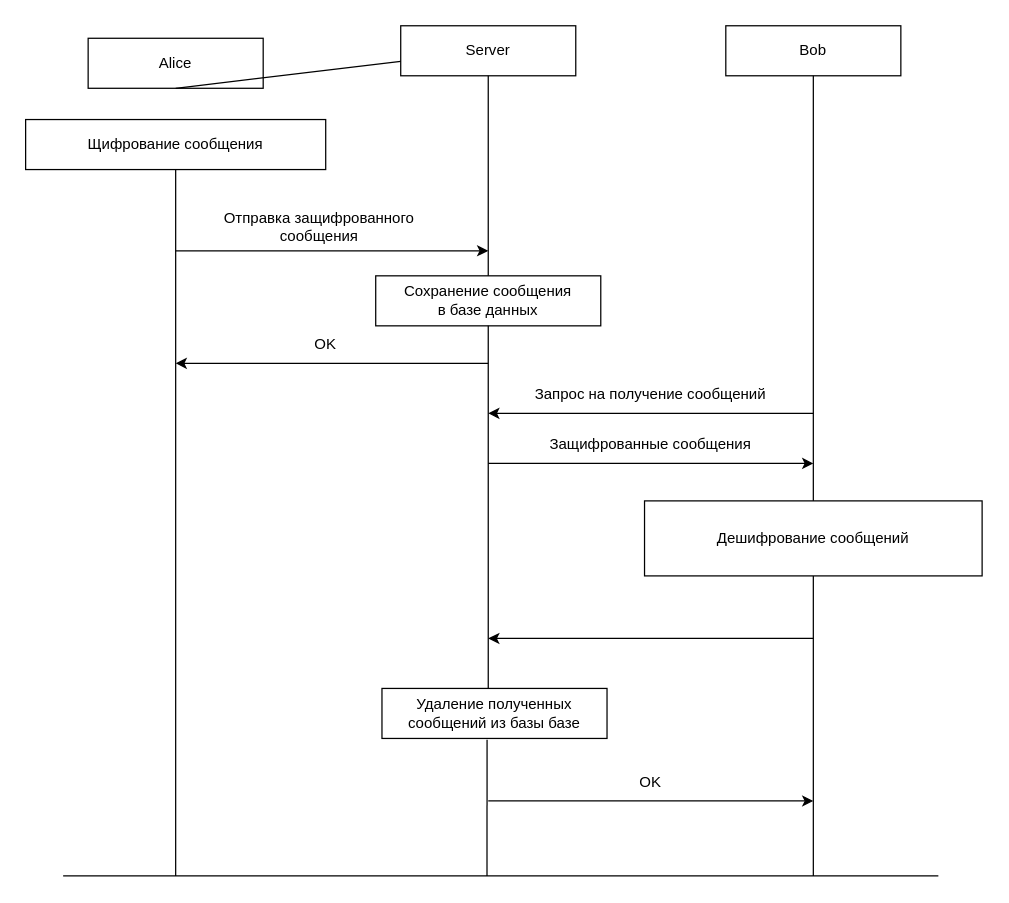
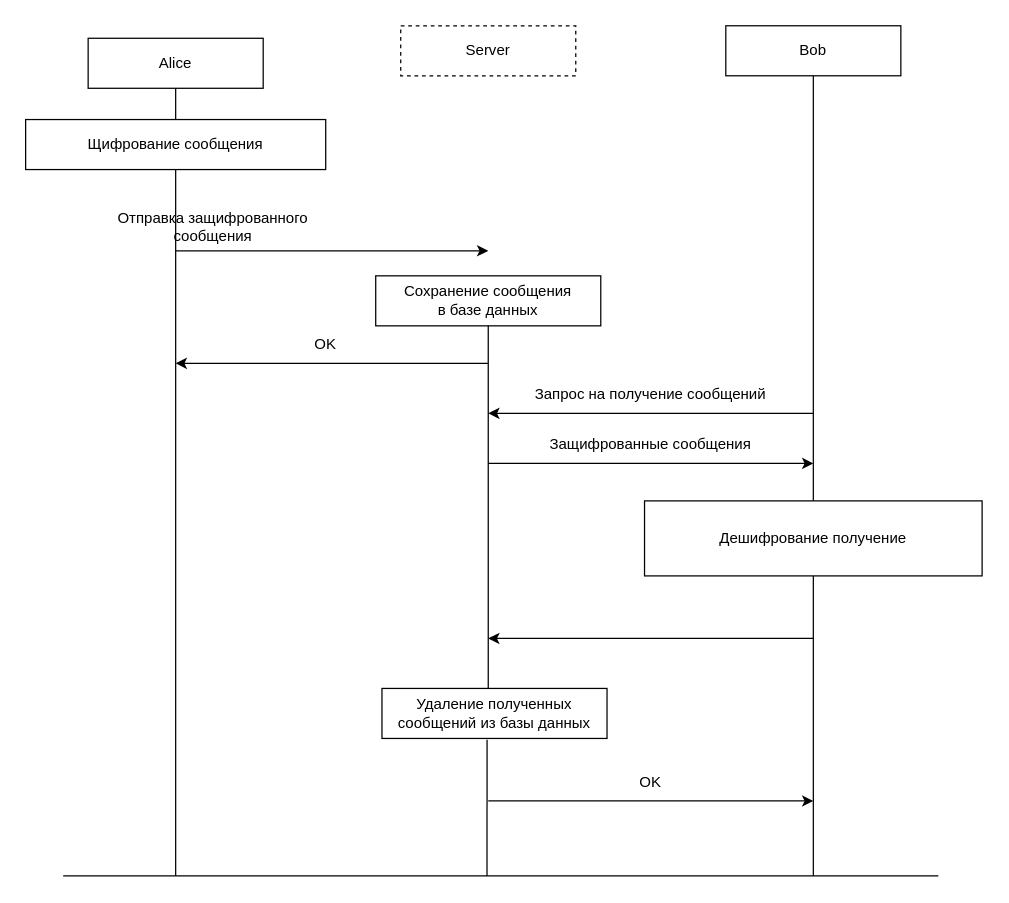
(488, 51) -> (488, 51)
(288, 75) -> (176, 103)
(488, 176) -> none
(319, 227) -> (213, 227)
(813, 538) -> (813, 538)
(494, 713) -> (494, 713)
